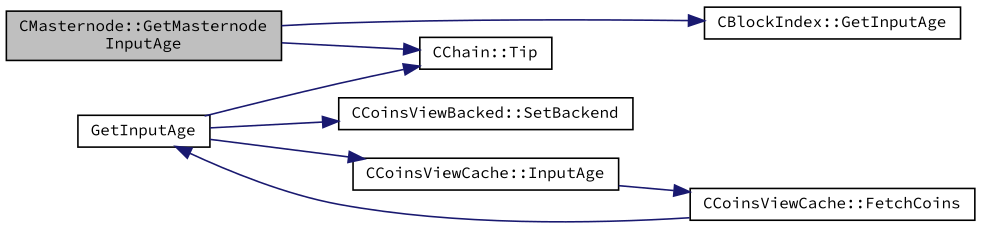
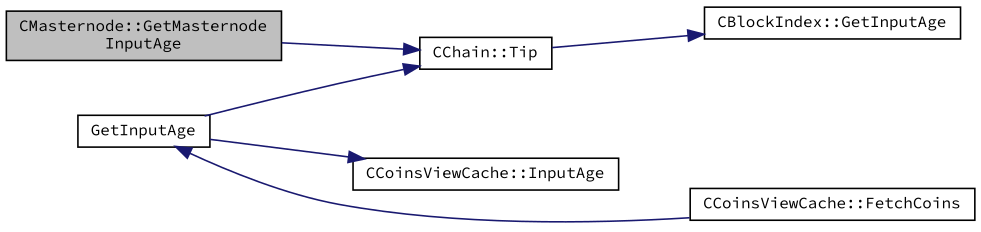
(485, 20) -> (620, 42)
(486, 114) -> none
(646, 188) -> none
